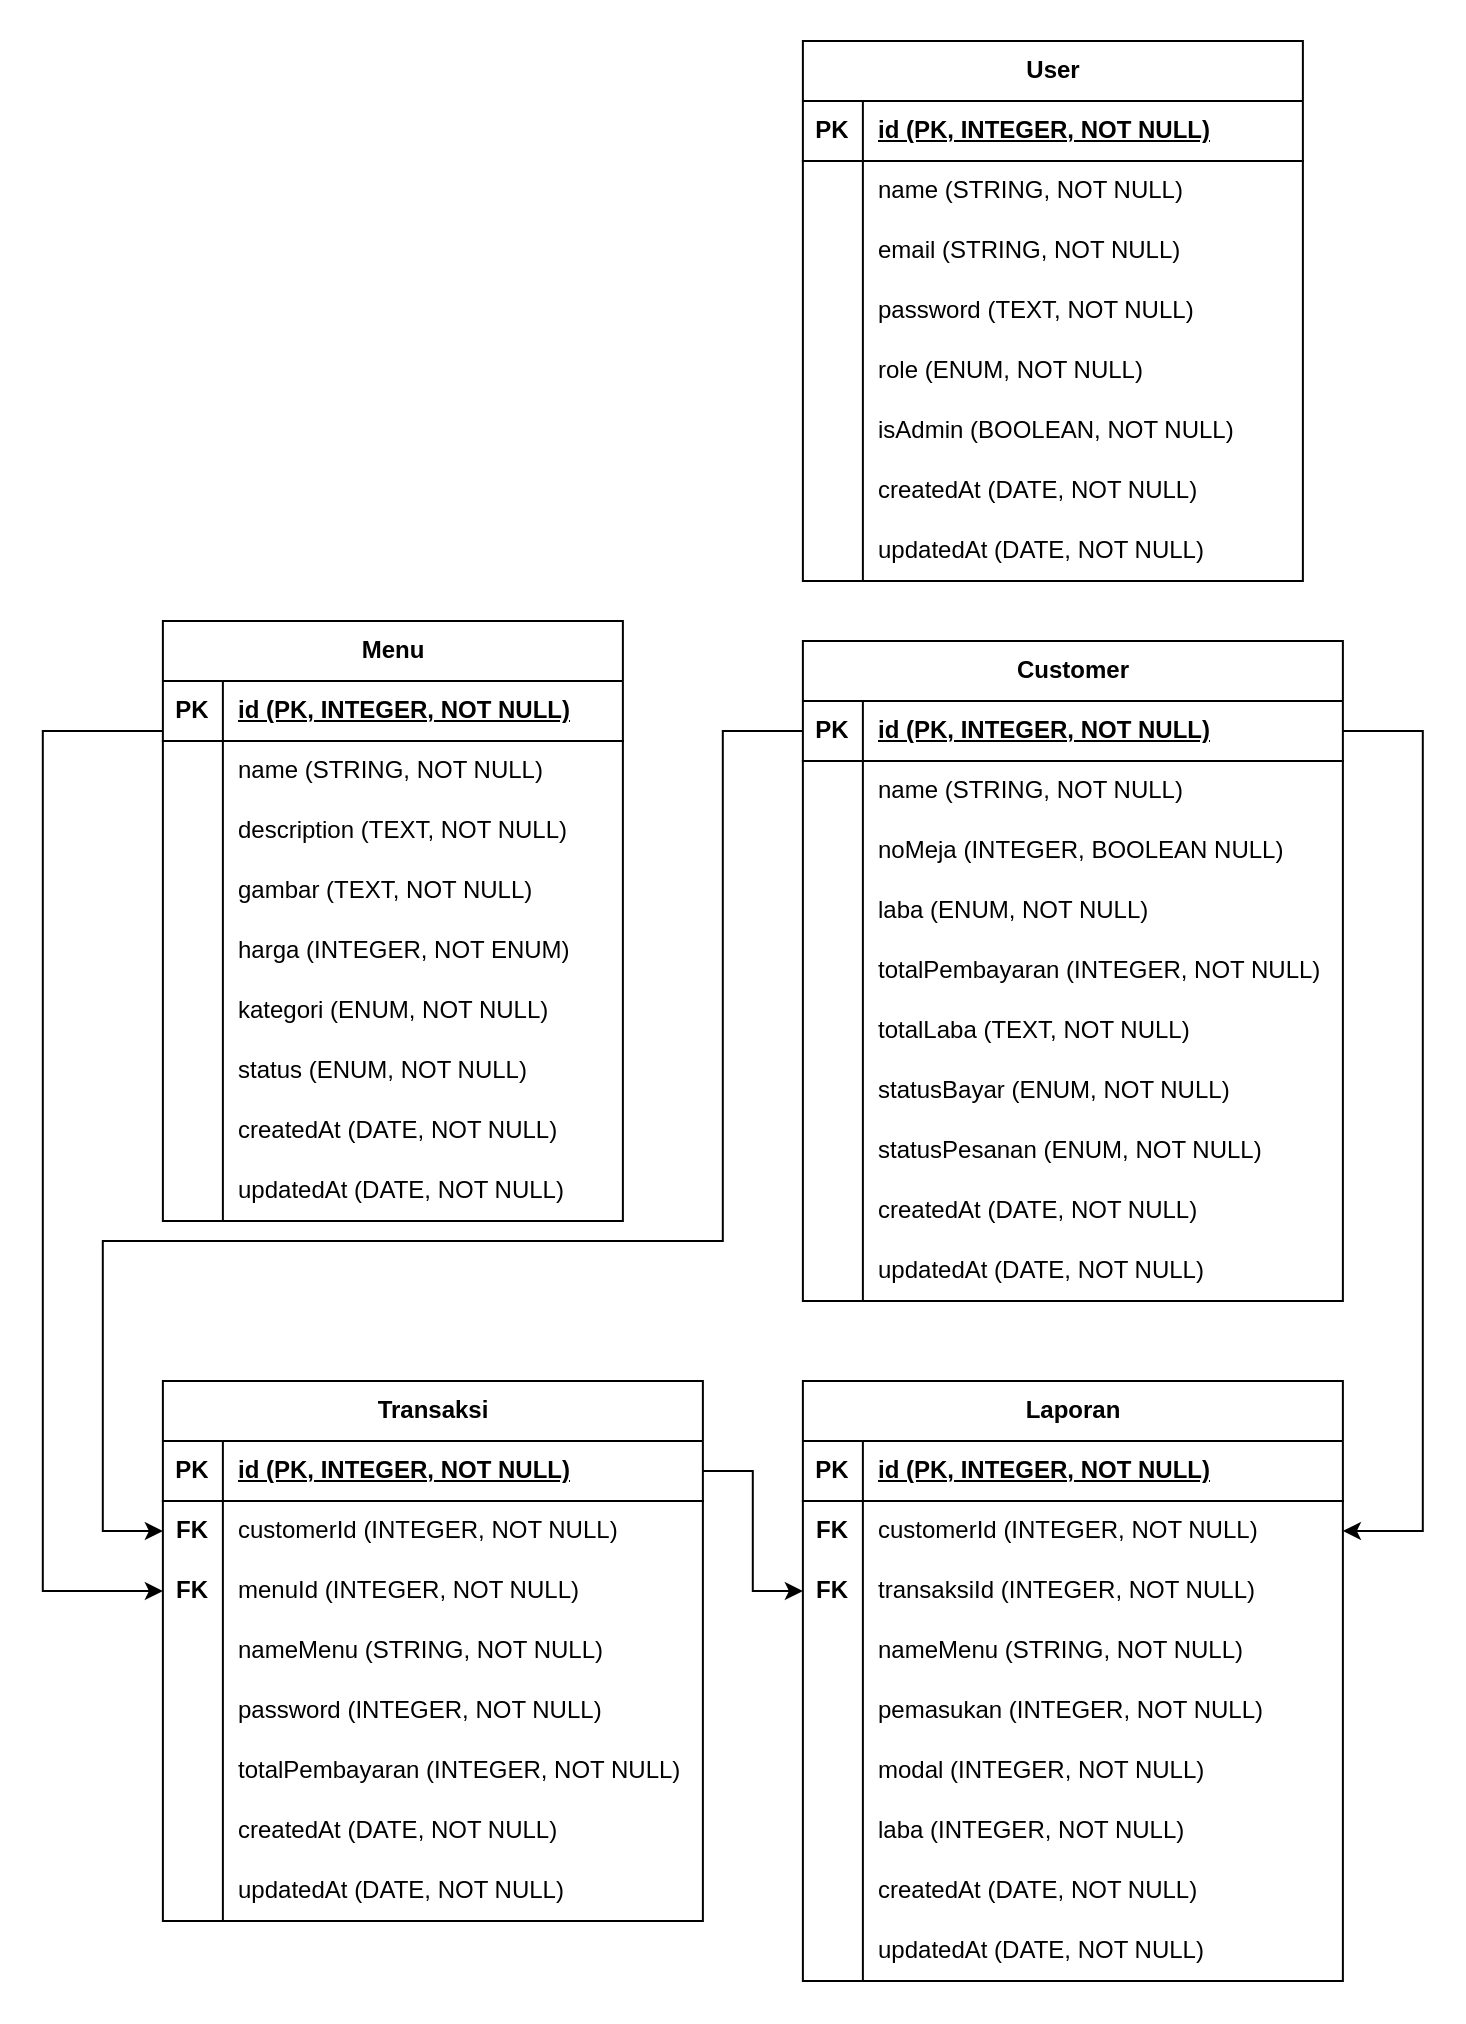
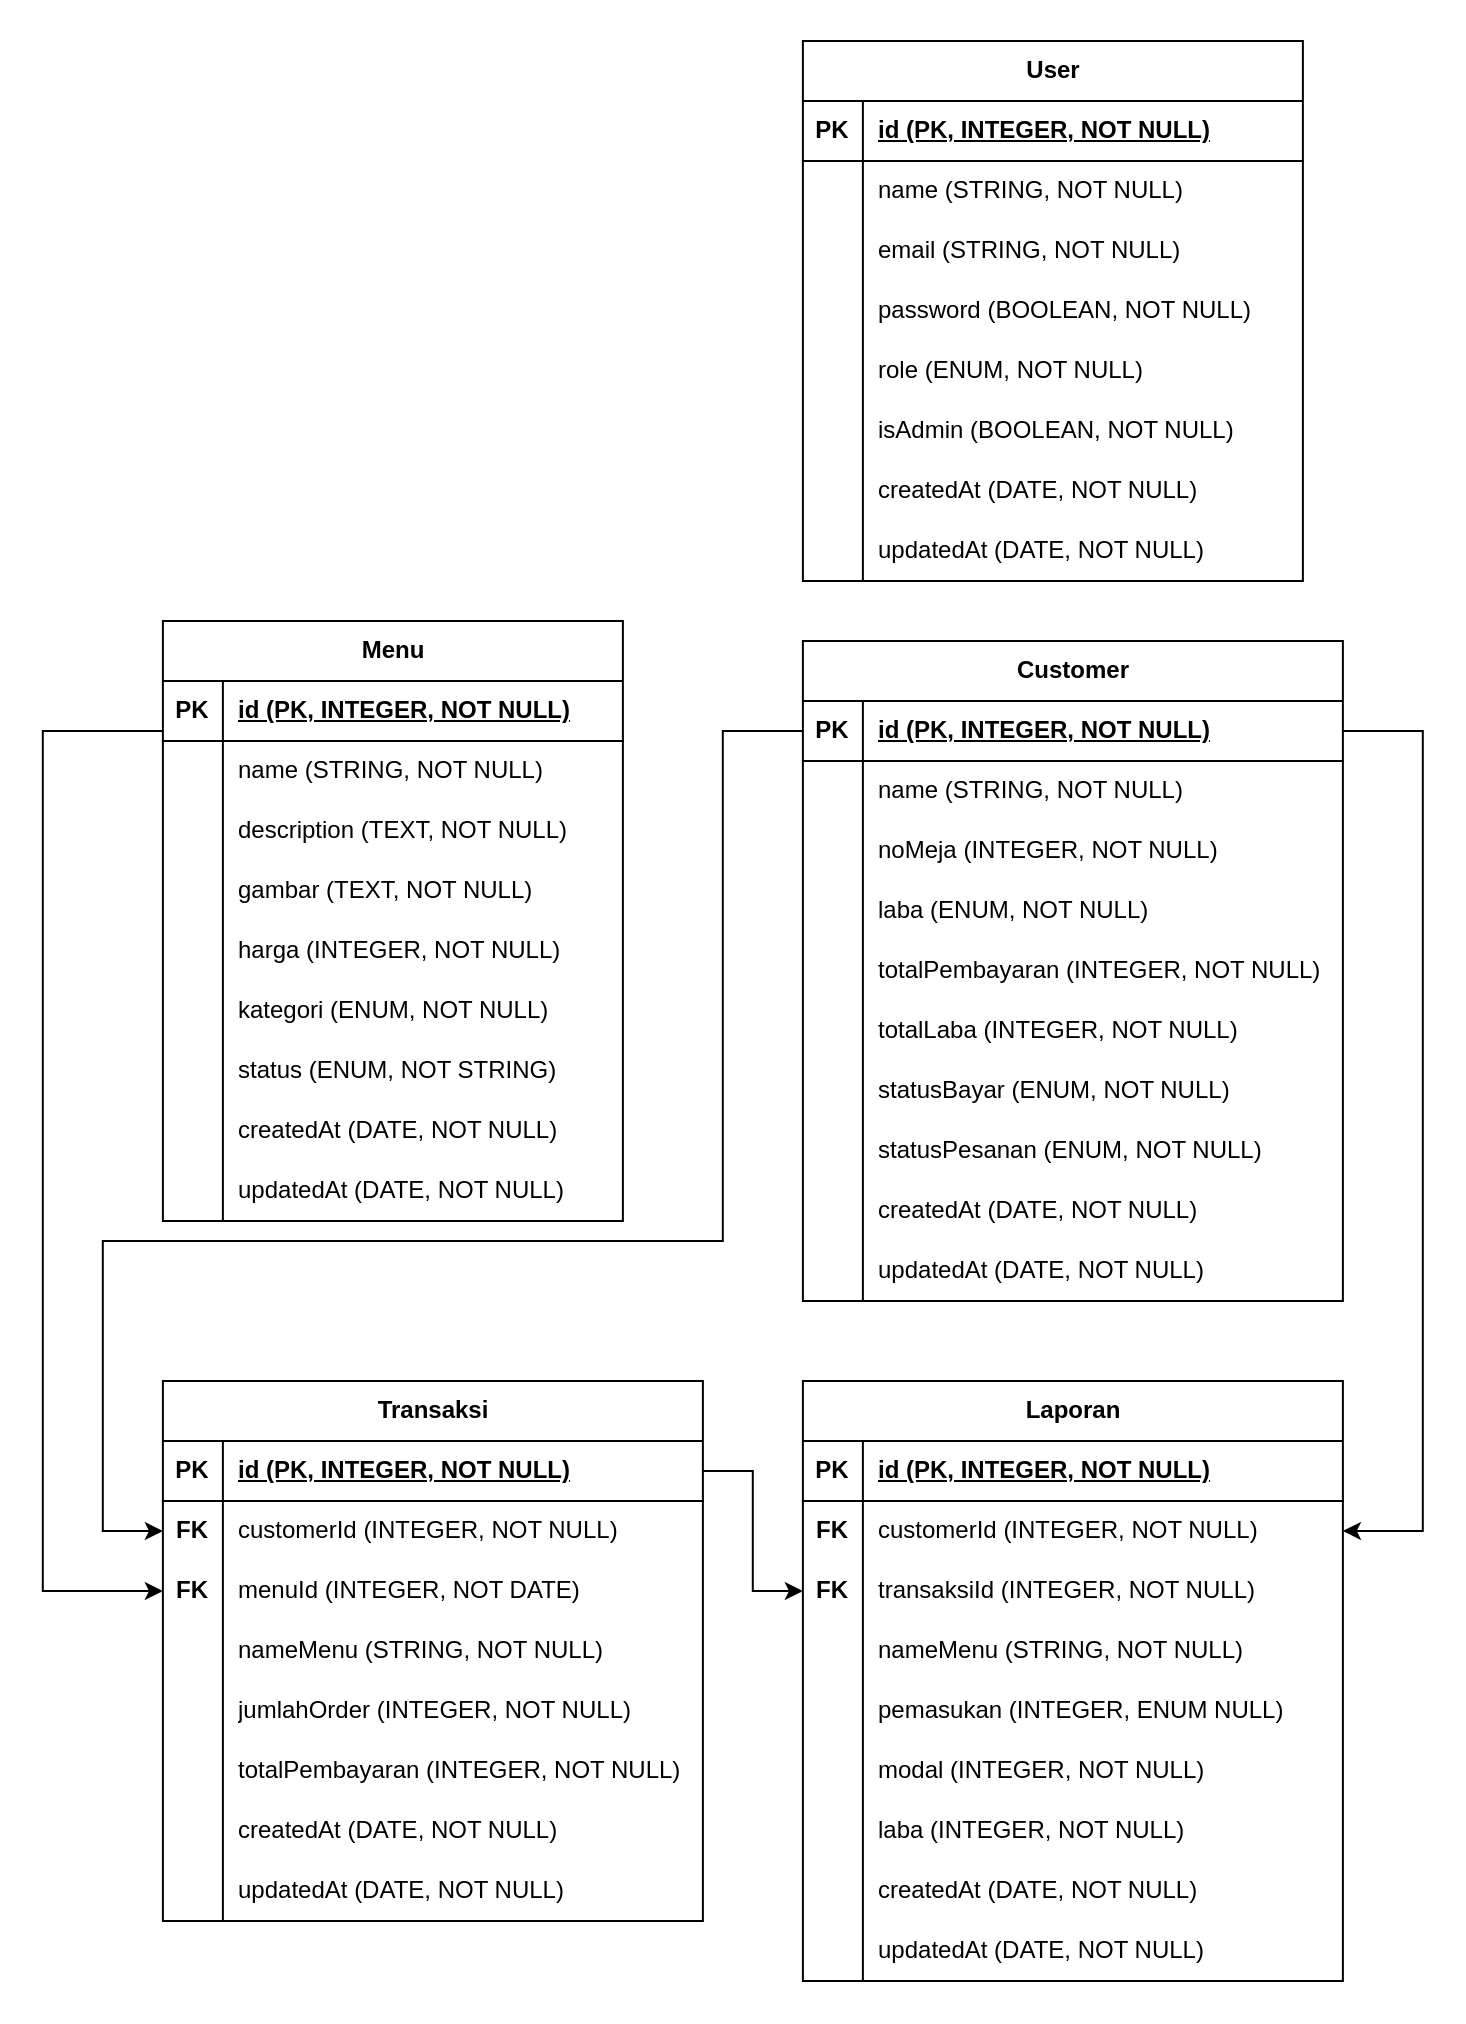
(1038, 311) -> (1058, 311)
(1068, 851) -> (1041, 851)
(395, 951) -> (395, 951)
(1038, 1031) -> (1058, 1031)
(381, 1071) -> (395, 1071)
(401, 1591) -> (401, 1591)
(418, 1711) -> (435, 1711)
(1061, 1711) -> (1068, 1711)
